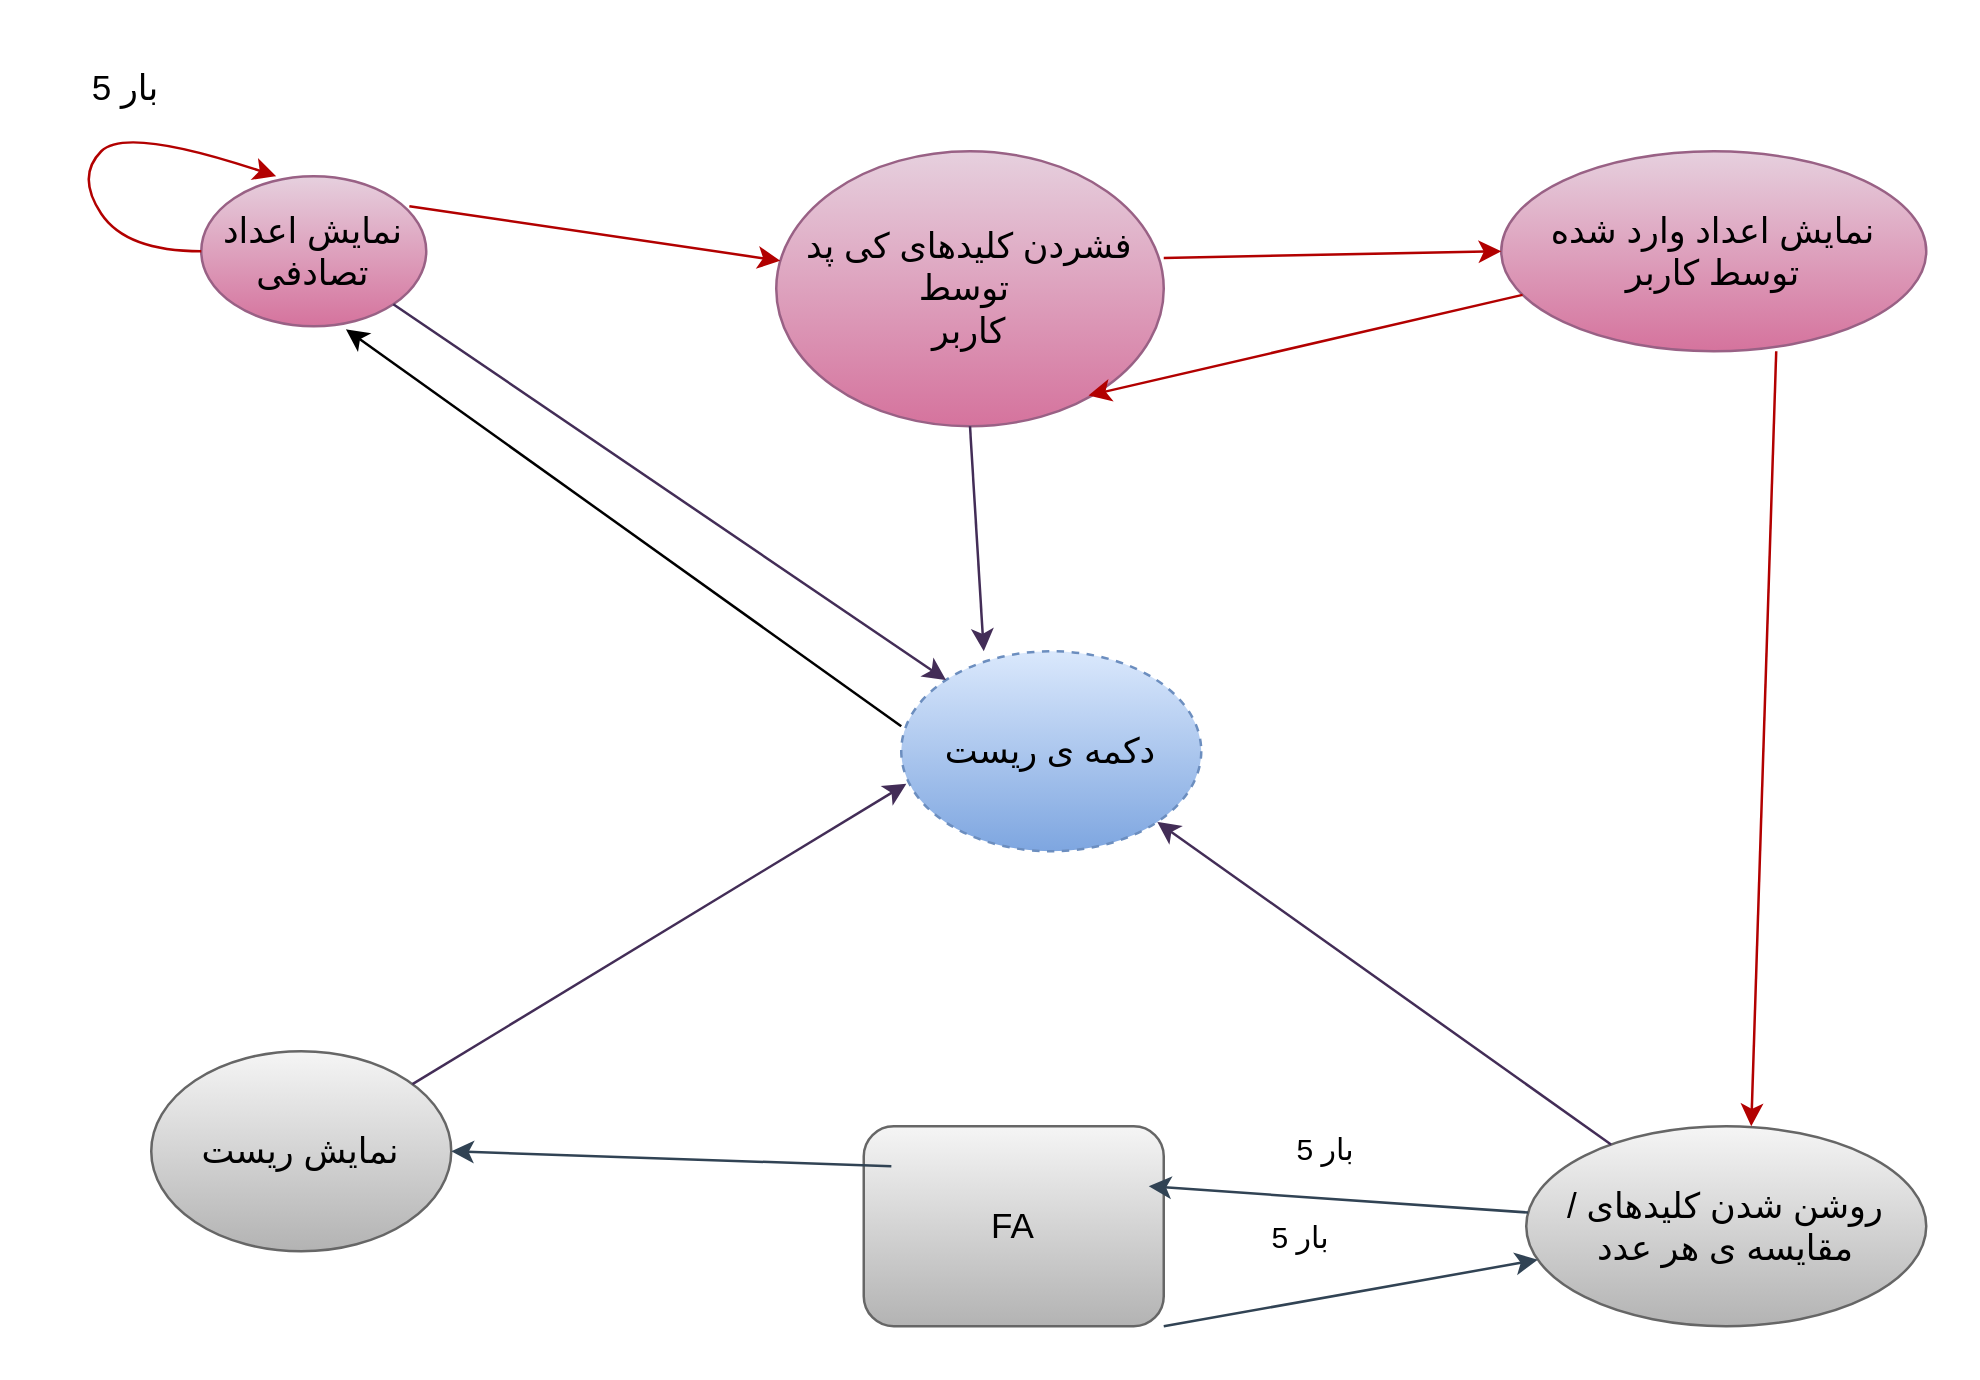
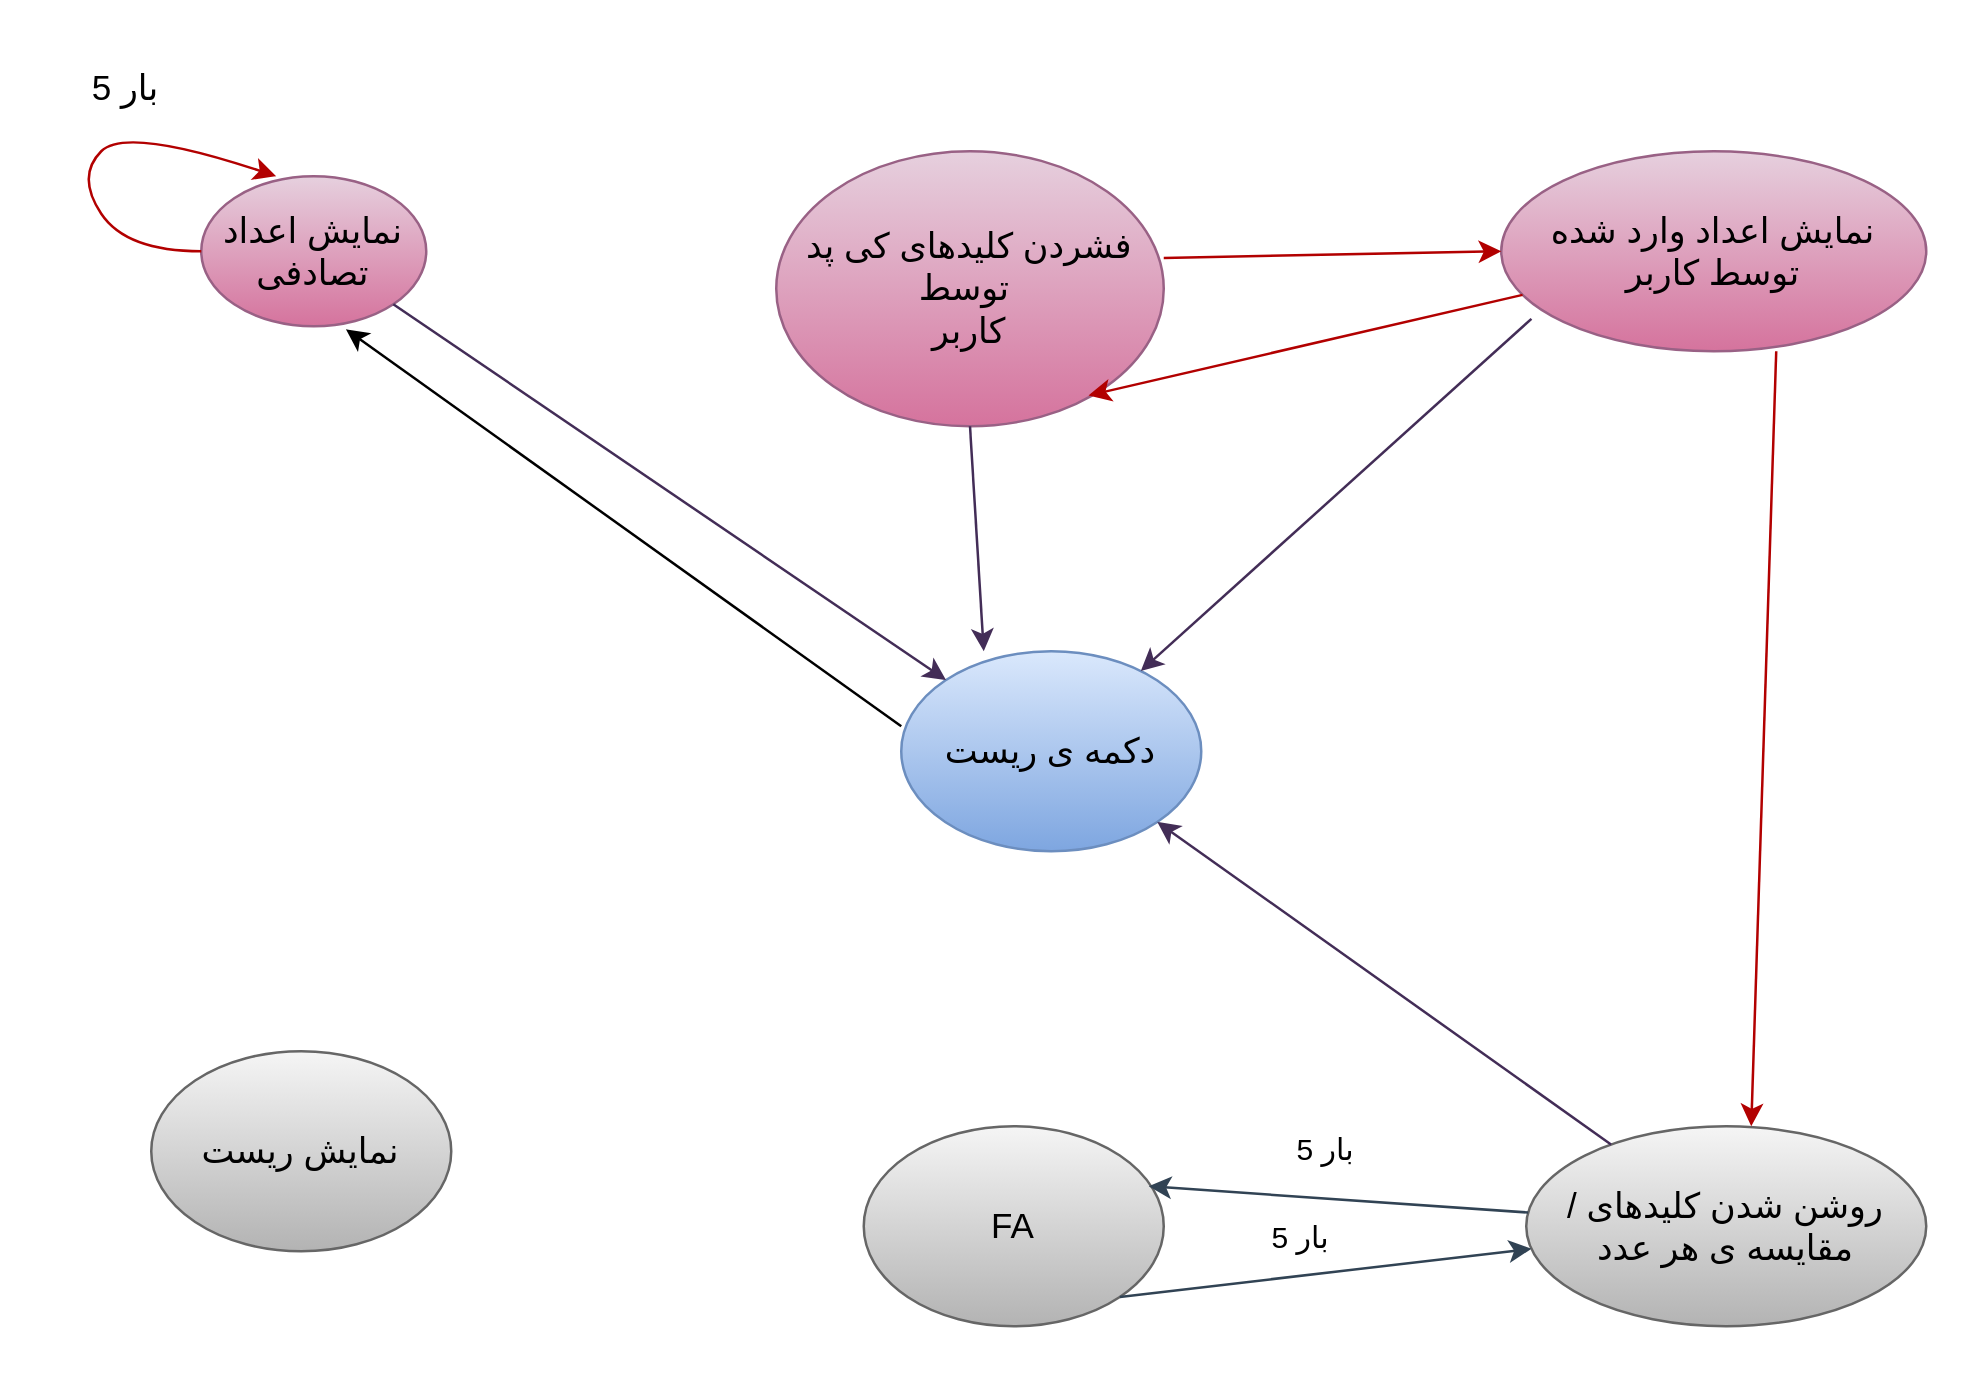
(587, 232) -> none
none -> (1342, 490)
(1051, 751) -> (1051, 751)
(653, 938) -> none
(679, 1159) -> none
(1014, 1226) -> (1014, 1226)
